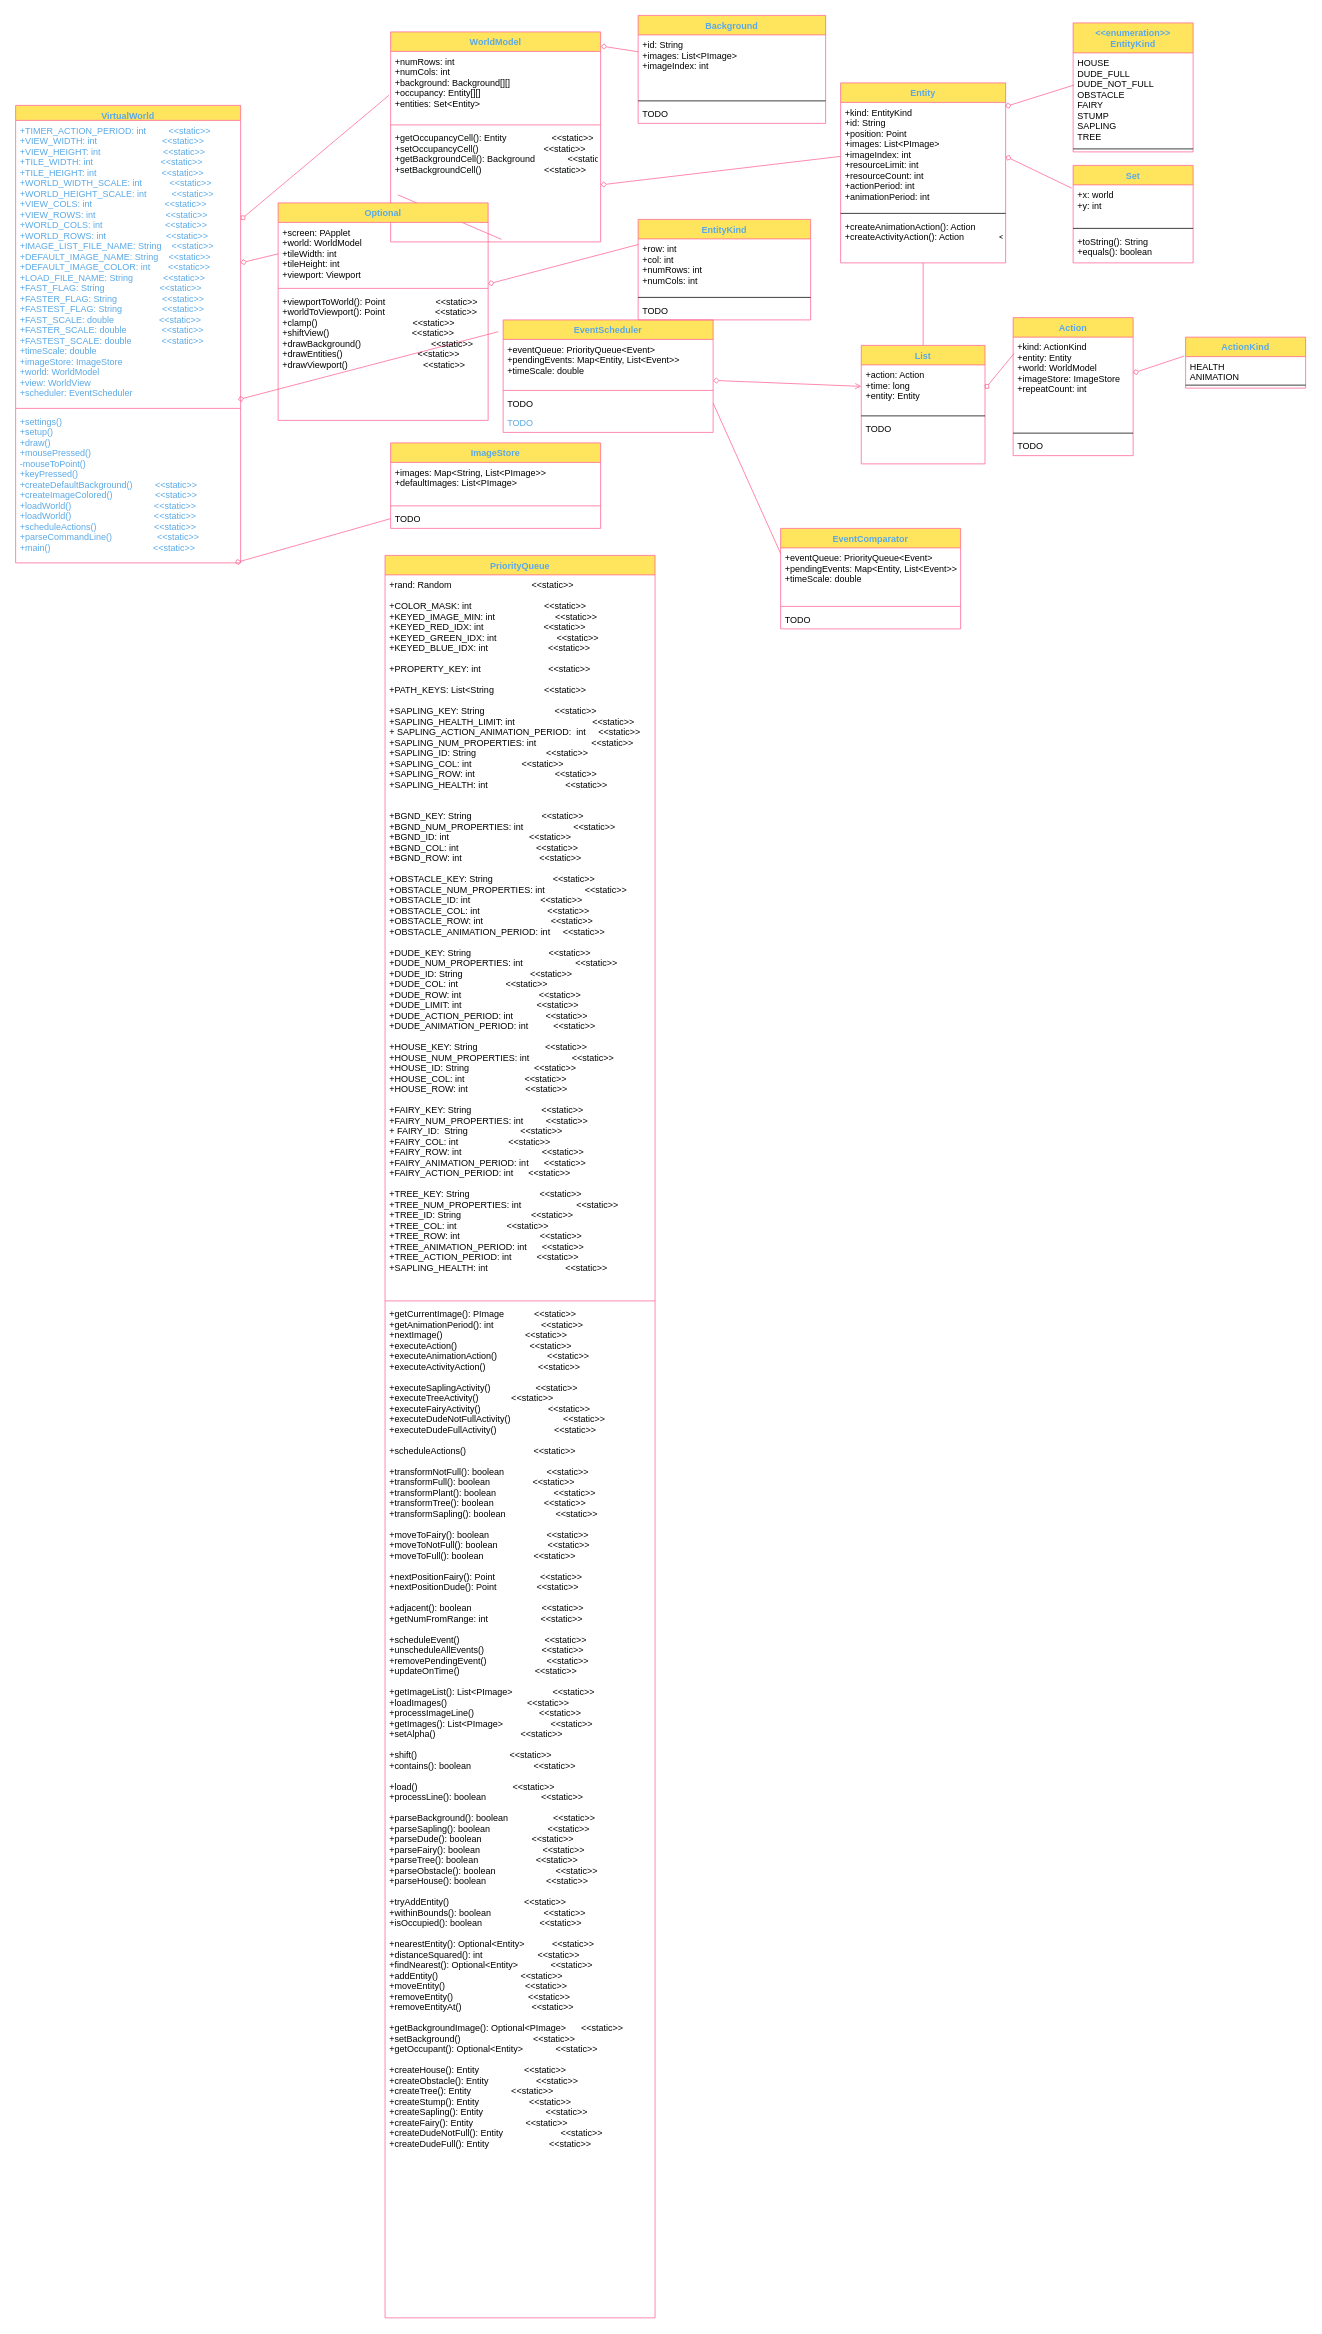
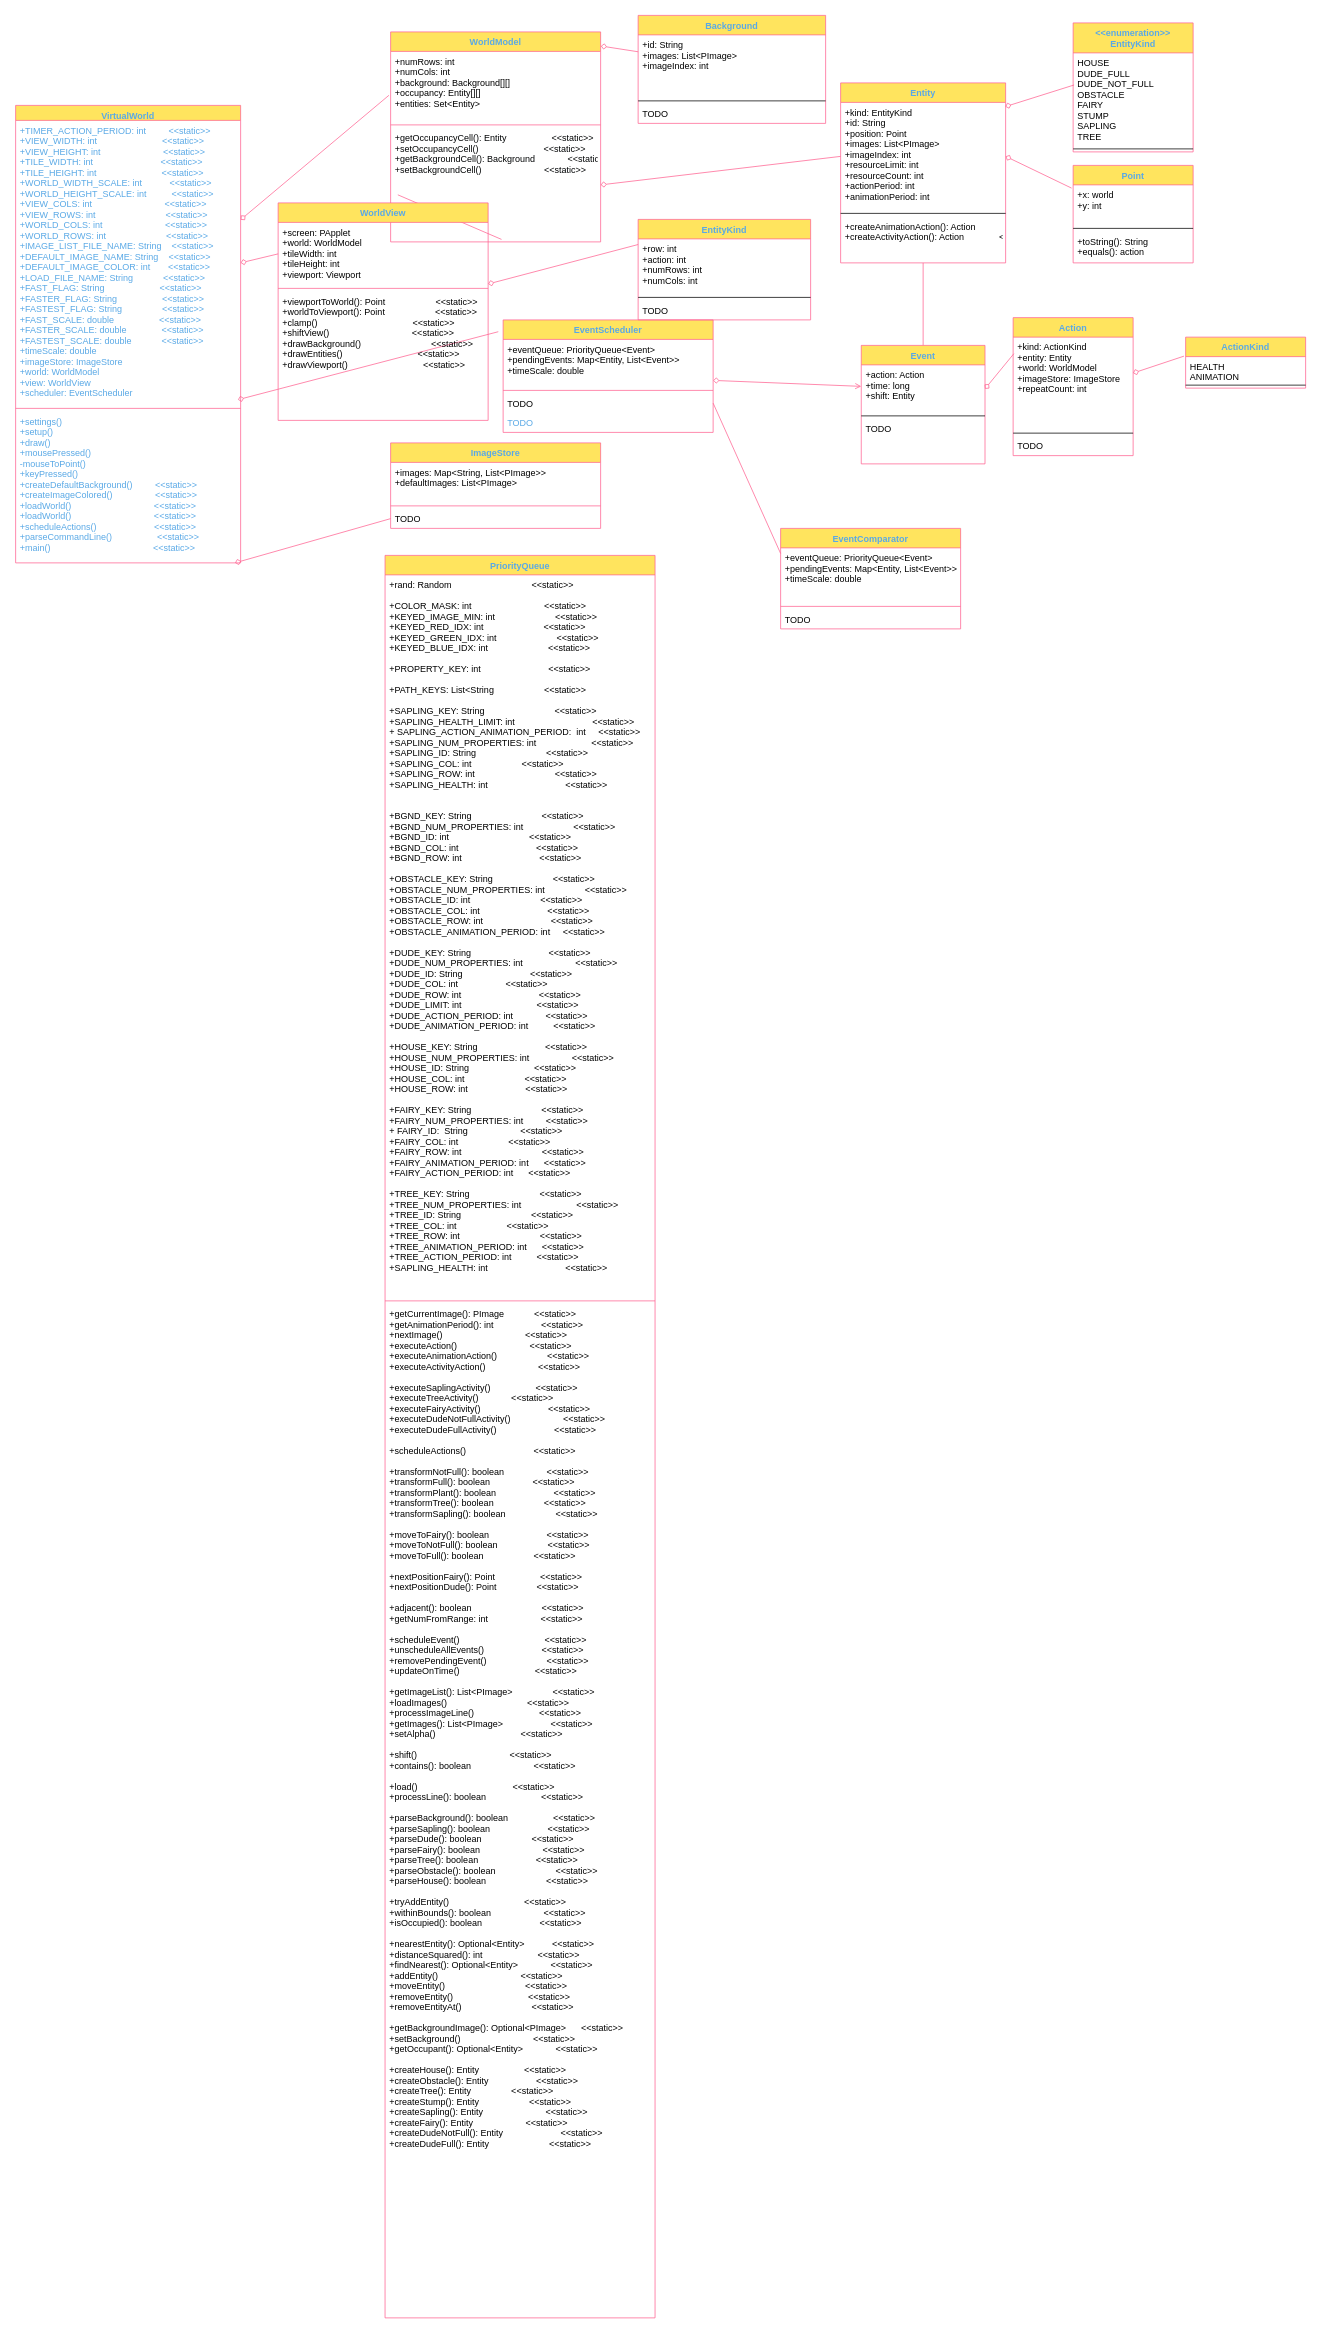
(1133, 176) -> (1133, 176)
(383, 213) -> (383, 213)
(1120, 242) -> (1120, 242)
(661, 249) -> (661, 249)
(923, 356) -> (923, 356)
(898, 375) -> (898, 375)
